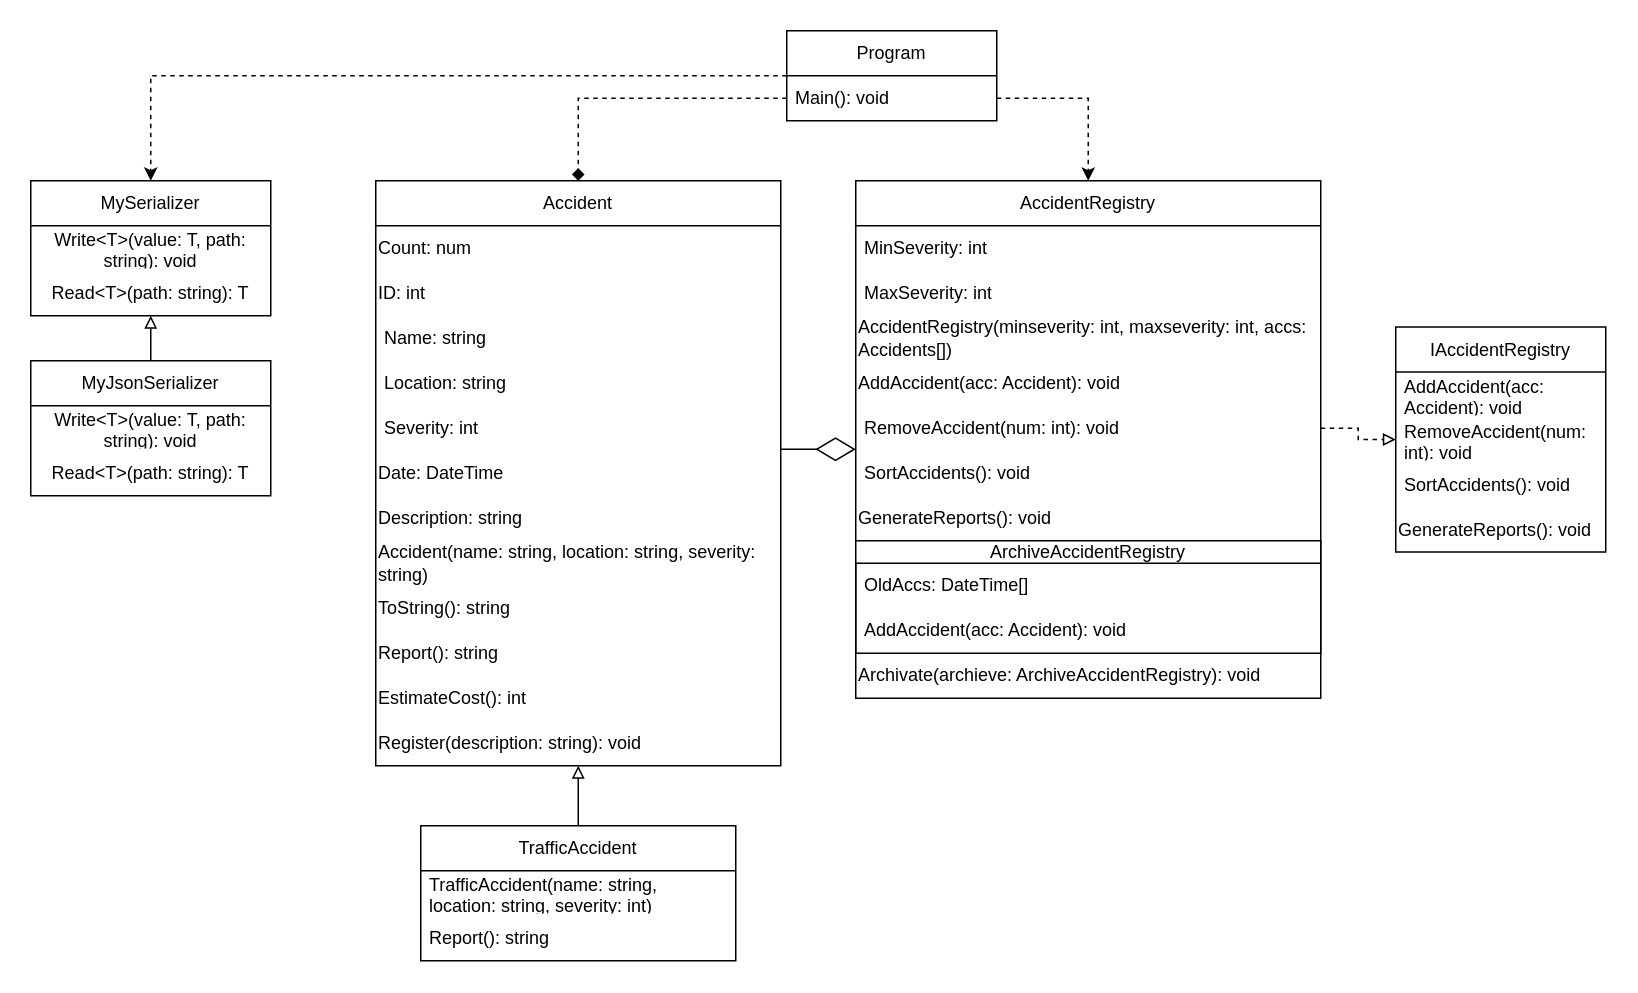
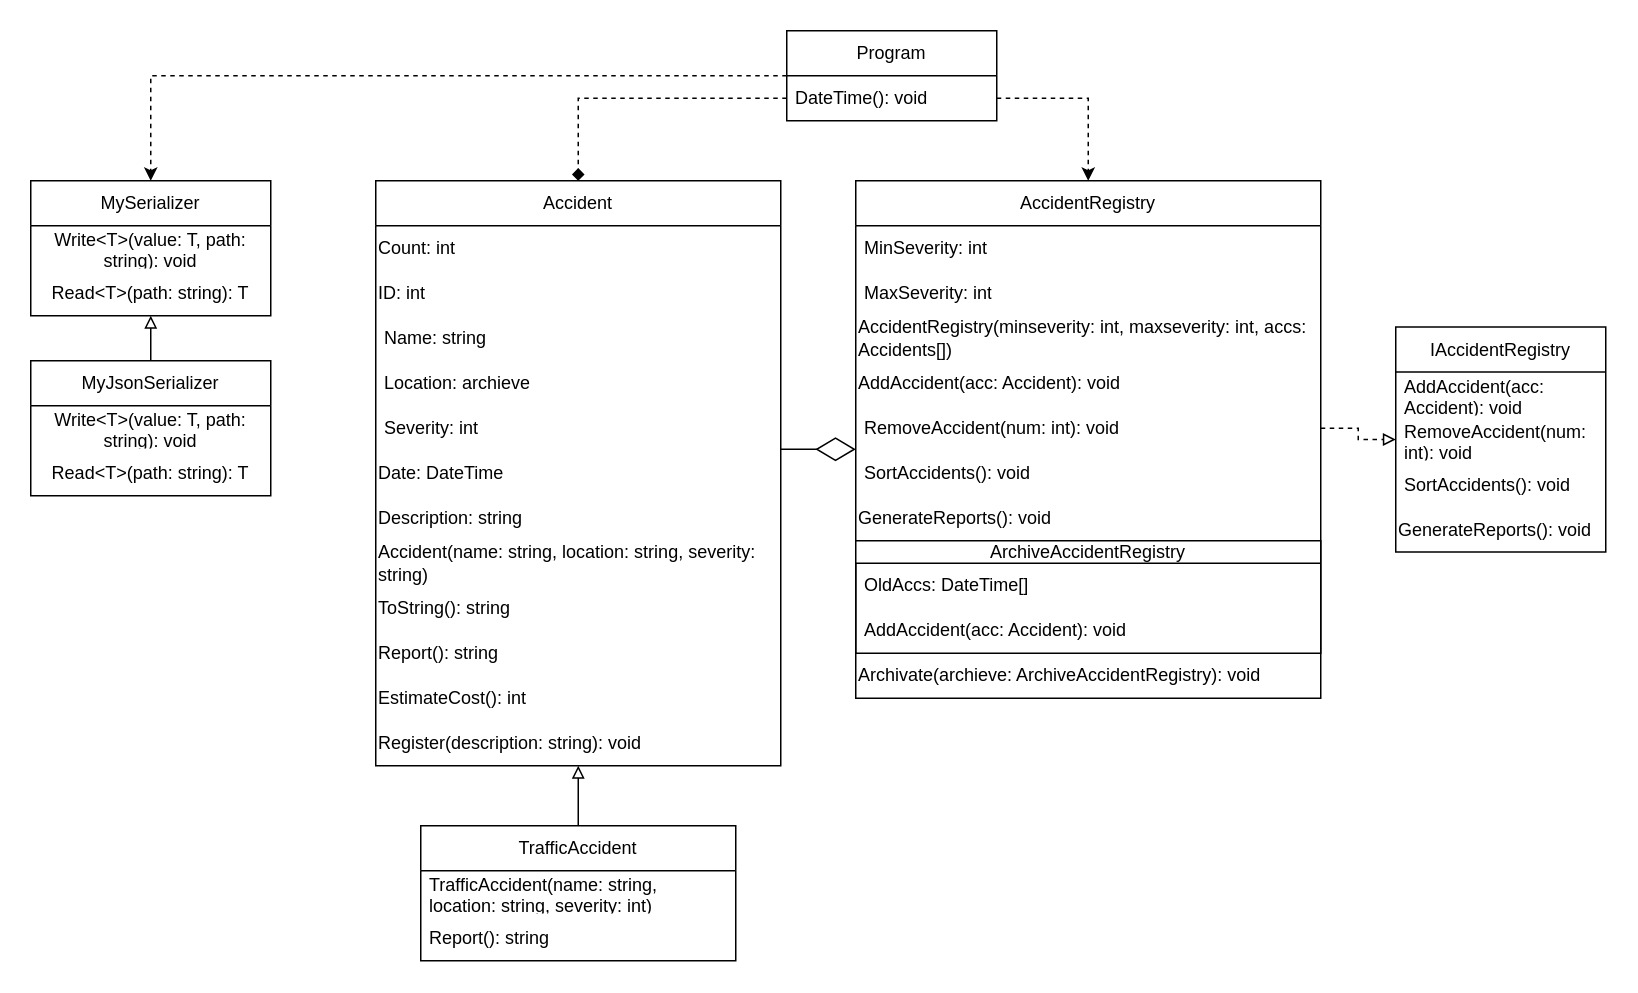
(847, 98) -> (867, 98)
(424, 248) -> (422, 248)
(456, 383) -> (466, 383)
